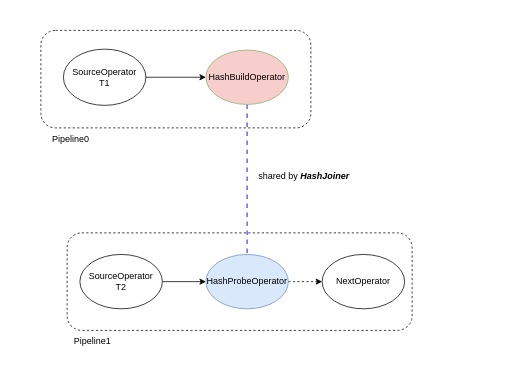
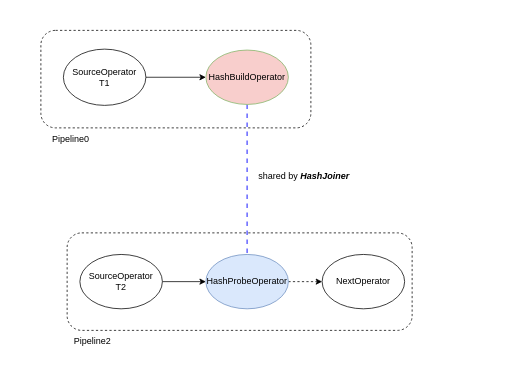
(93, 342) -> (93, 342)
